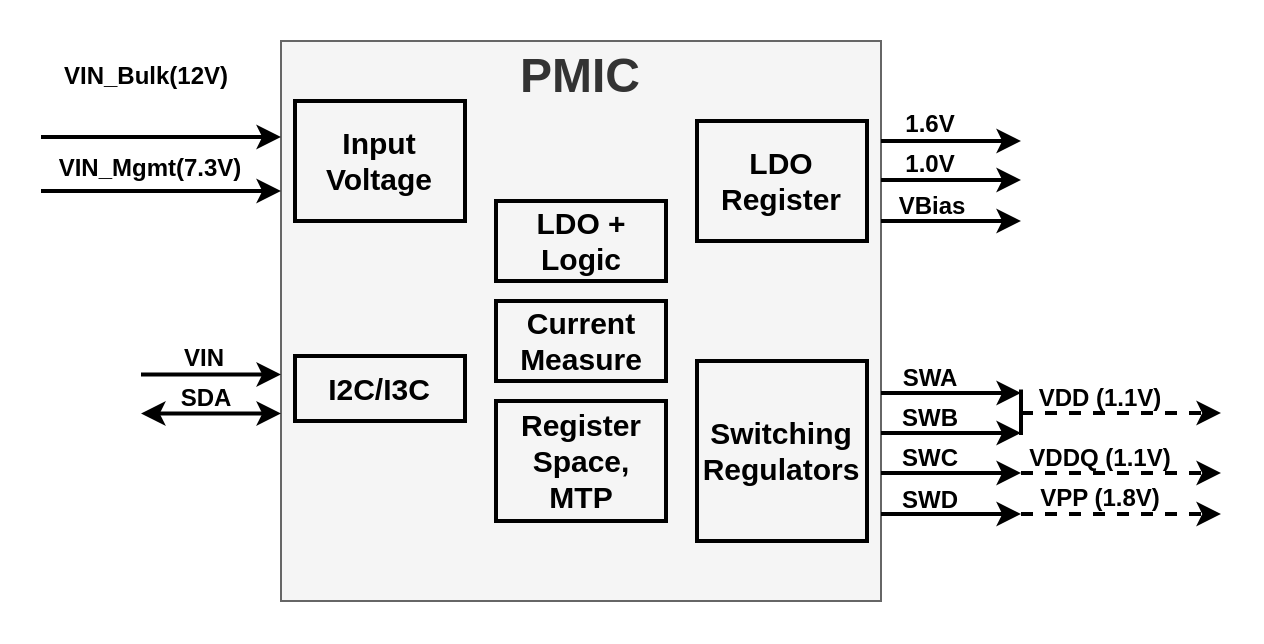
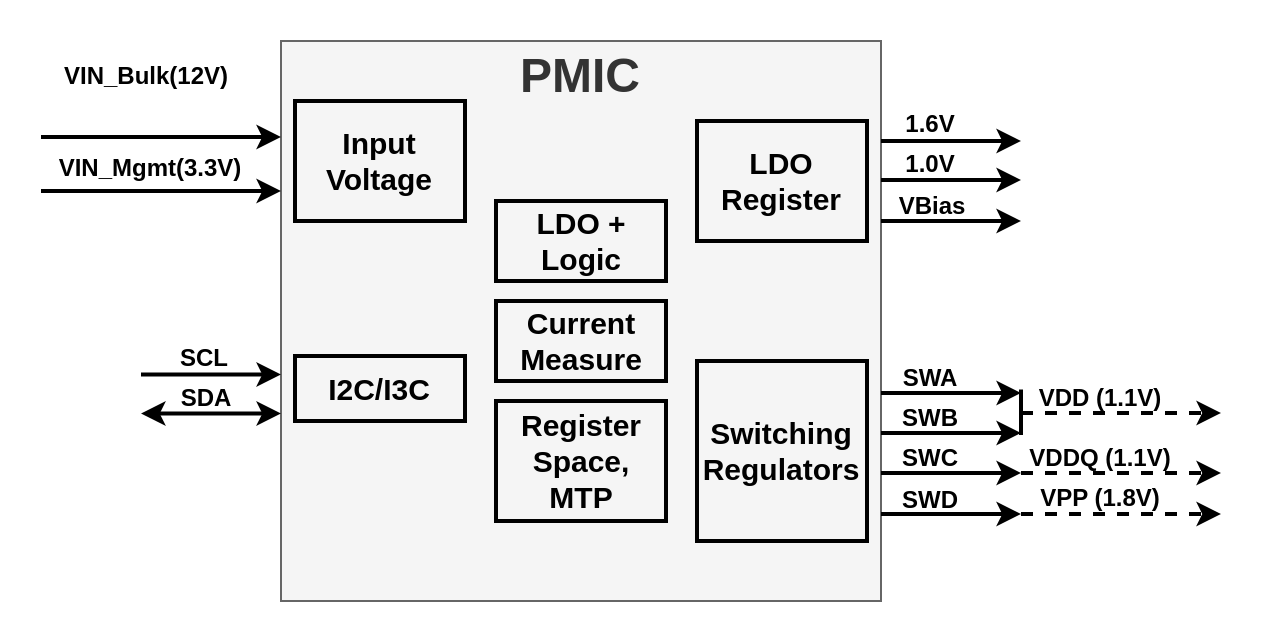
(151, 169) -> (151, 169)
(205, 359) -> (205, 359)
